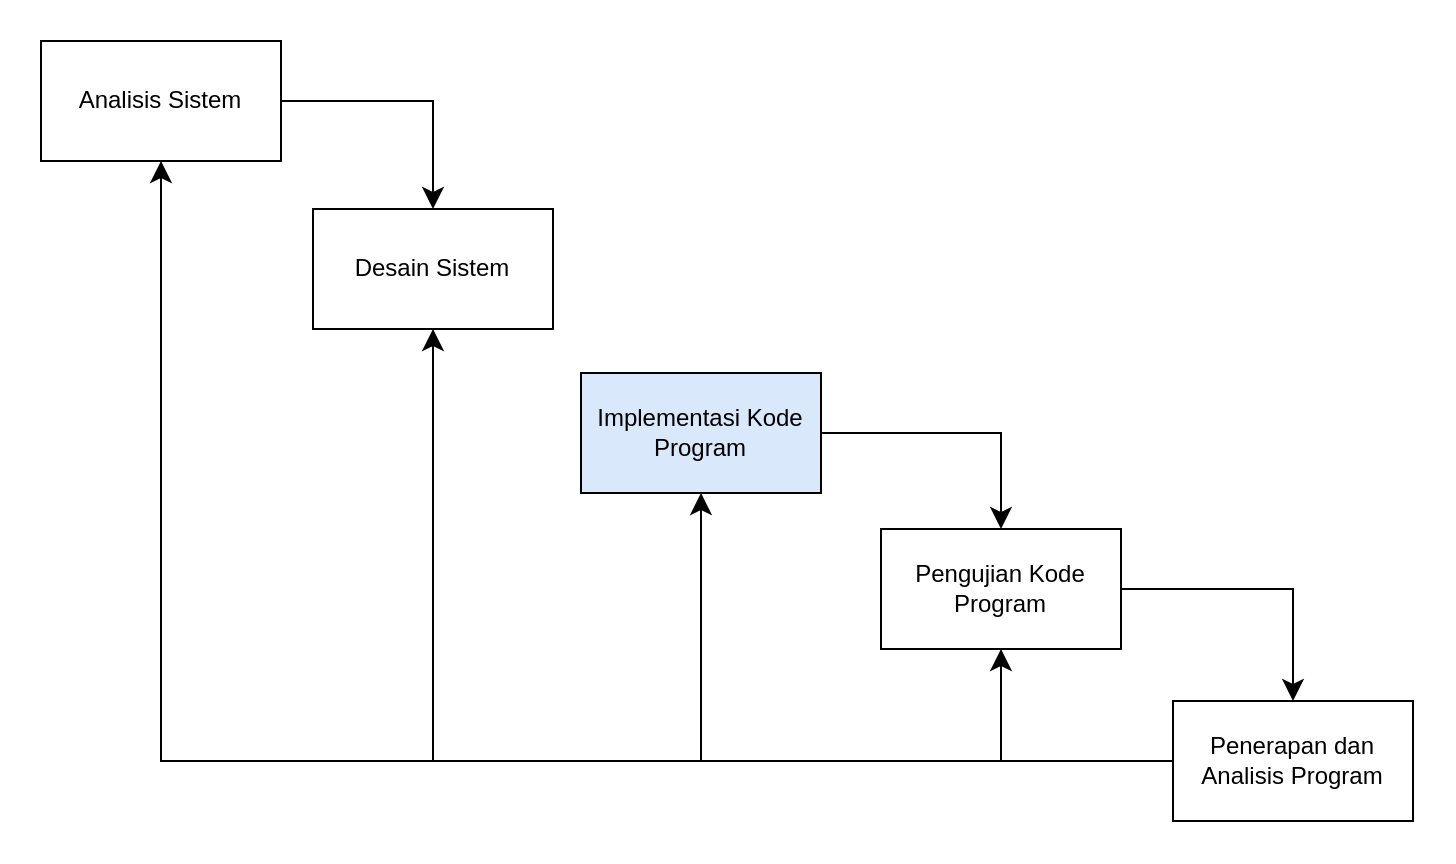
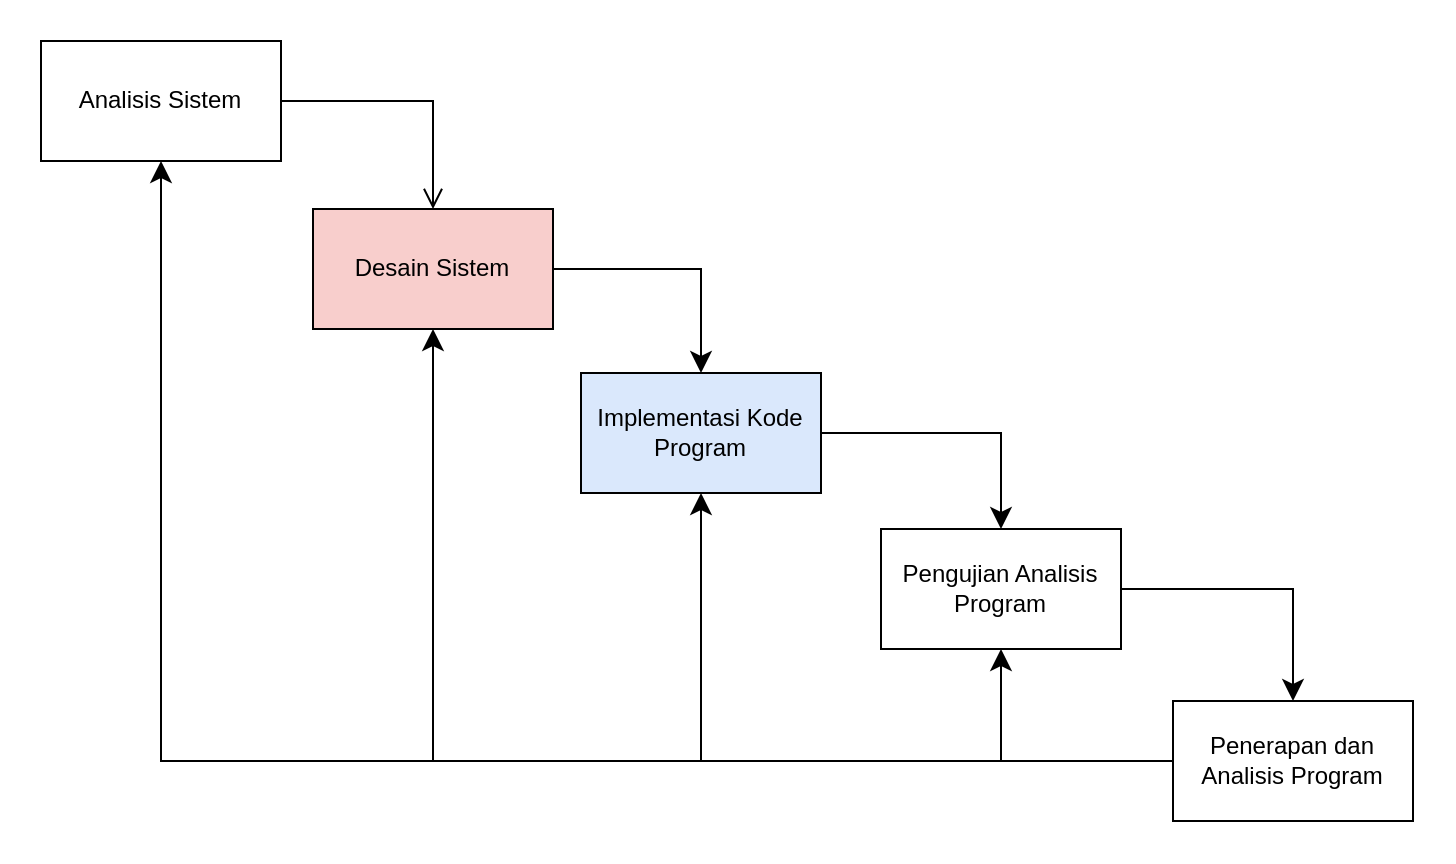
(433, 191) -> (433, 195)
(433, 269) -> (433, 269)
none -> (671, 269)
(1001, 589) -> (1001, 589)
